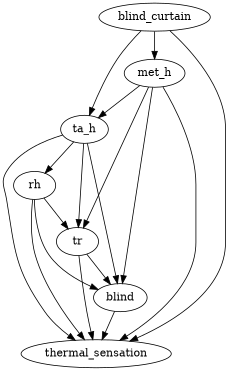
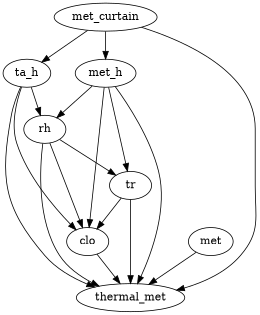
(155, 17) -> (106, 17)
(122, 99) -> (77, 99)
(81, 181) -> none
none -> (211, 242)
(120, 298) -> (88, 242)
(96, 354) -> (131, 298)
